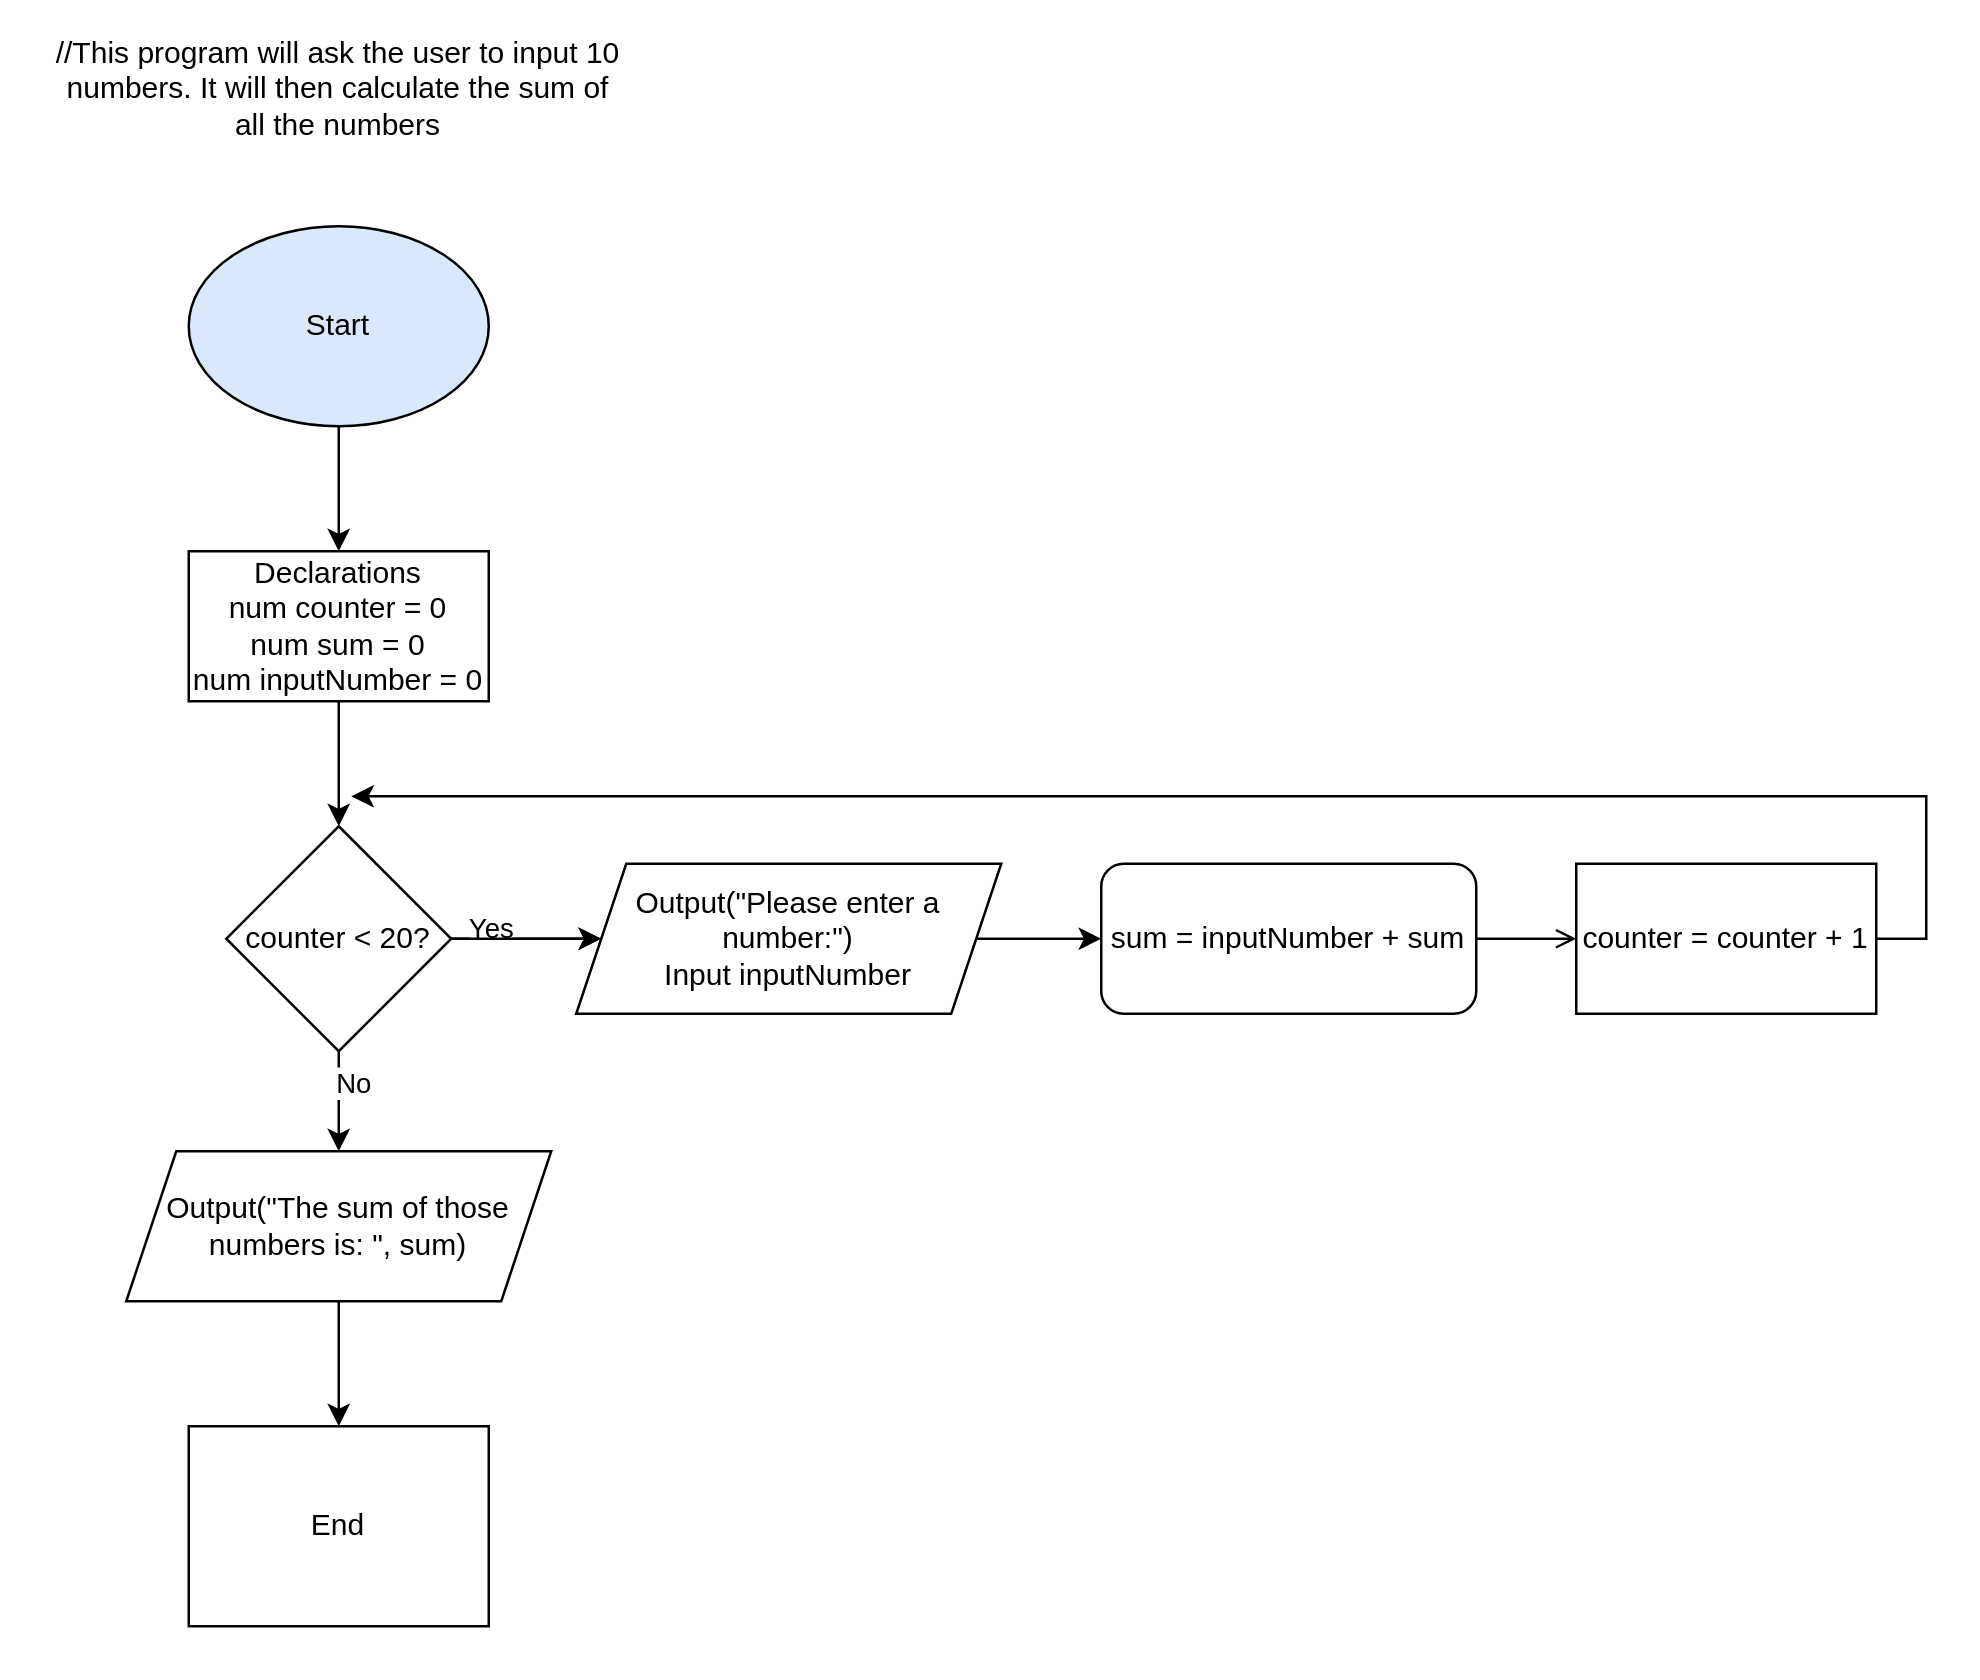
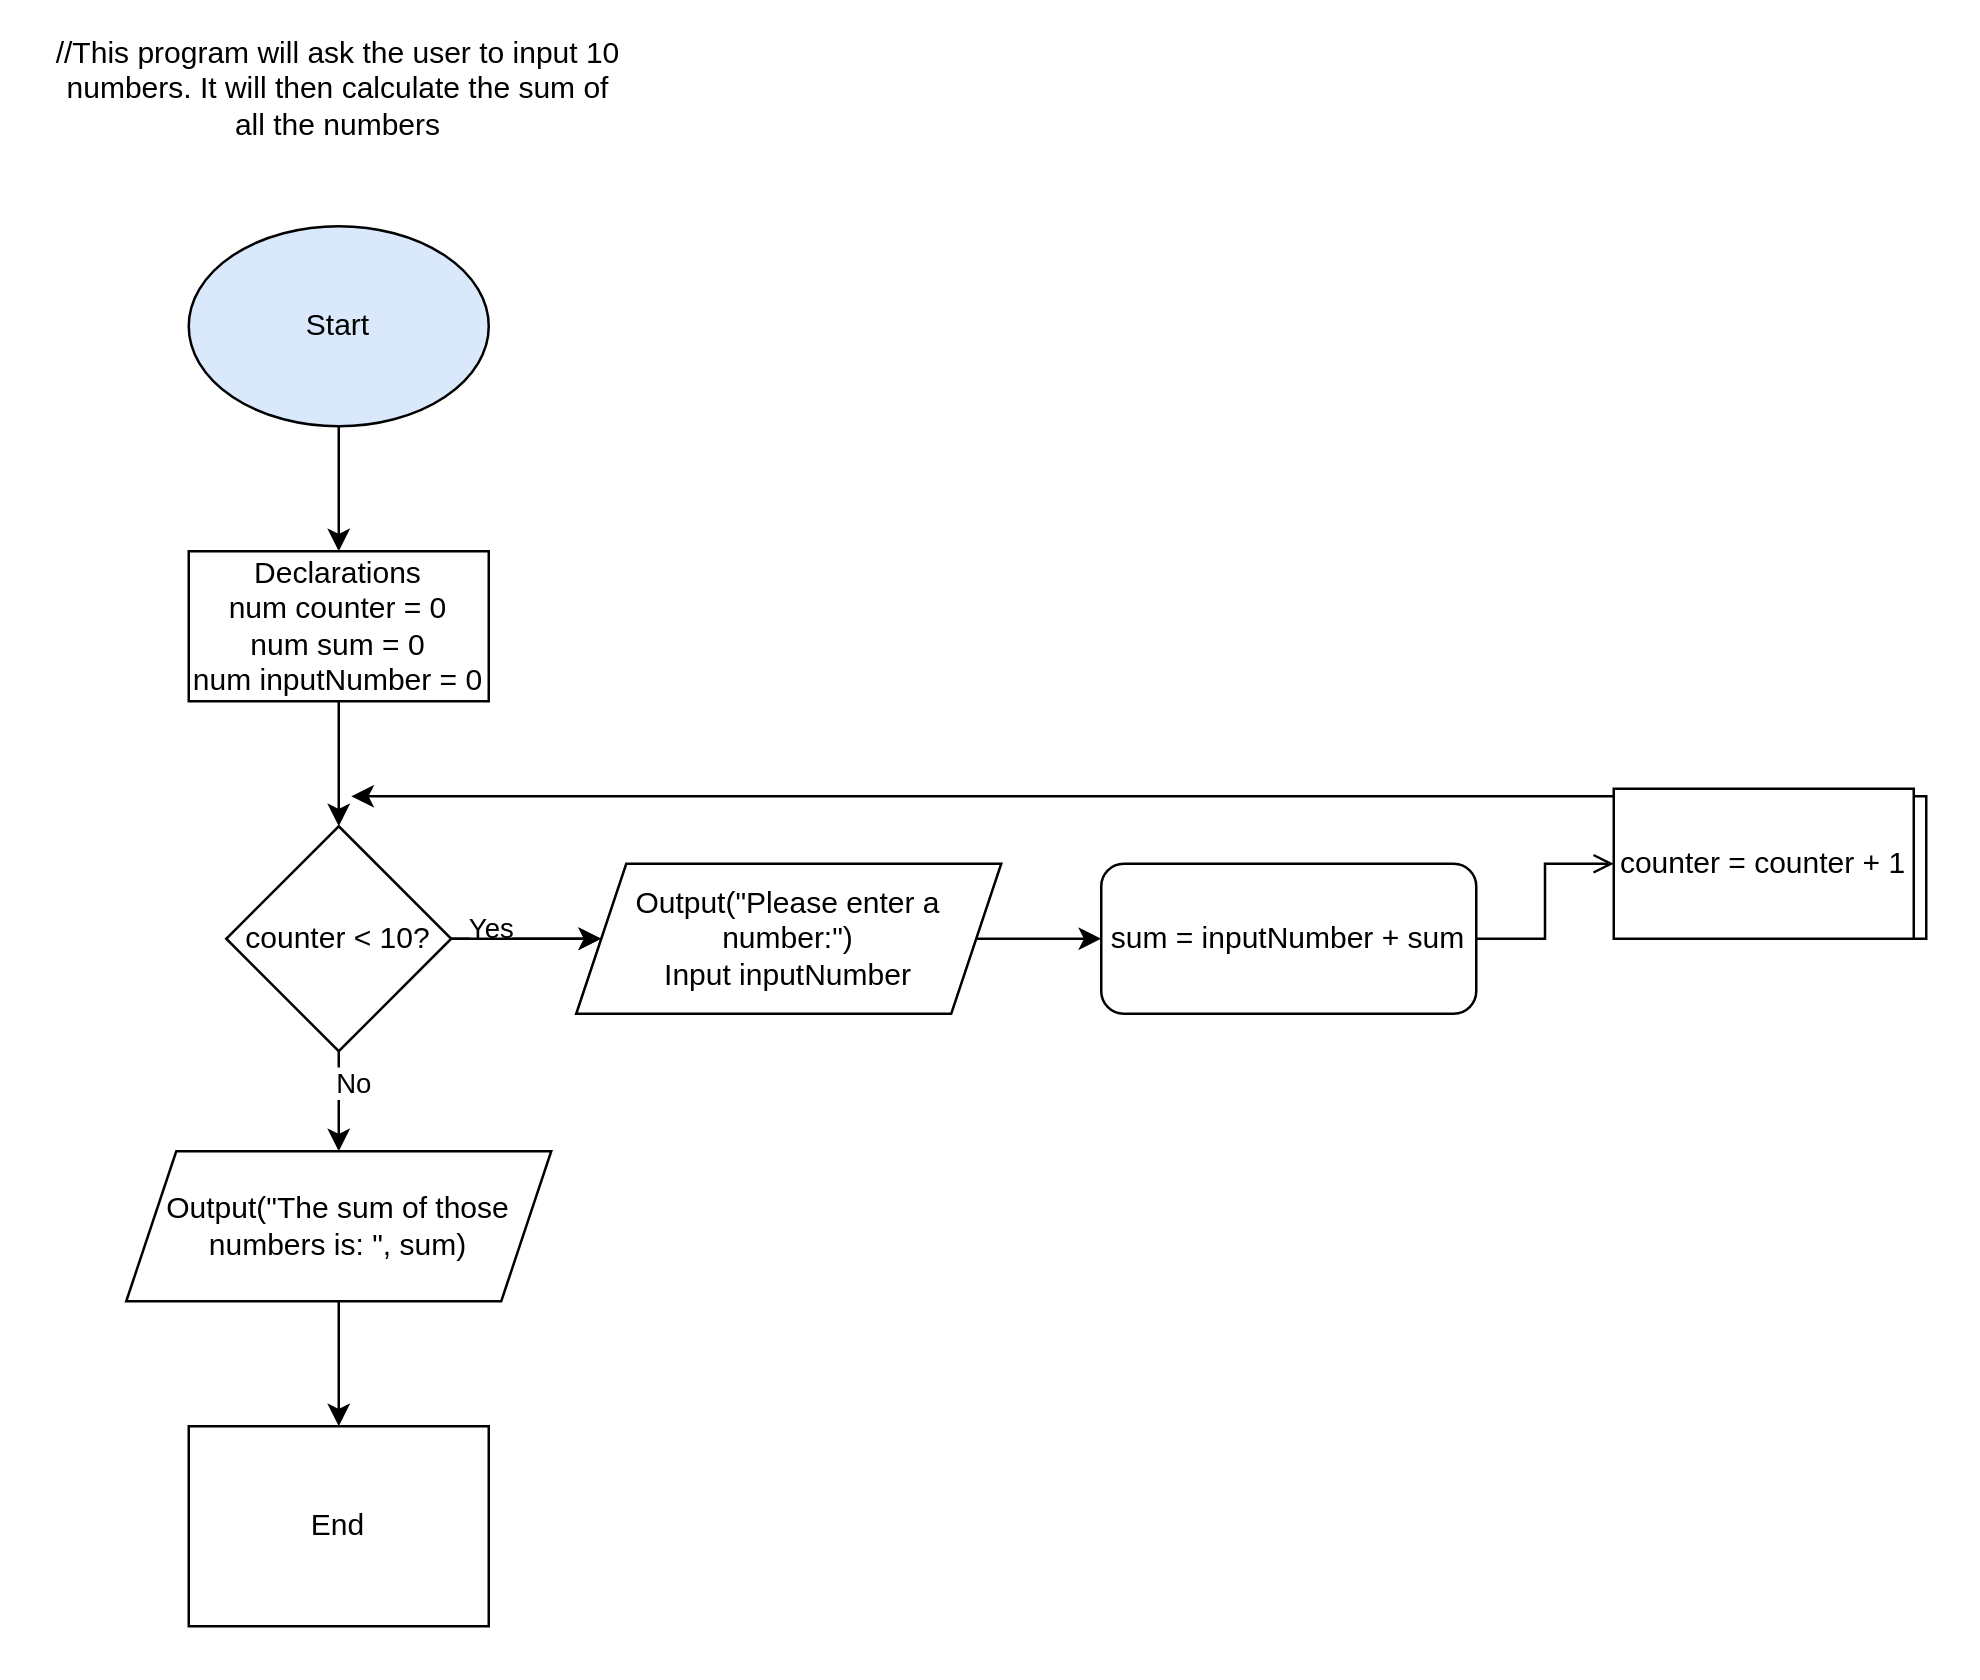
(339, 939) -> (339, 939)
(1726, 939) -> (1764, 864)
